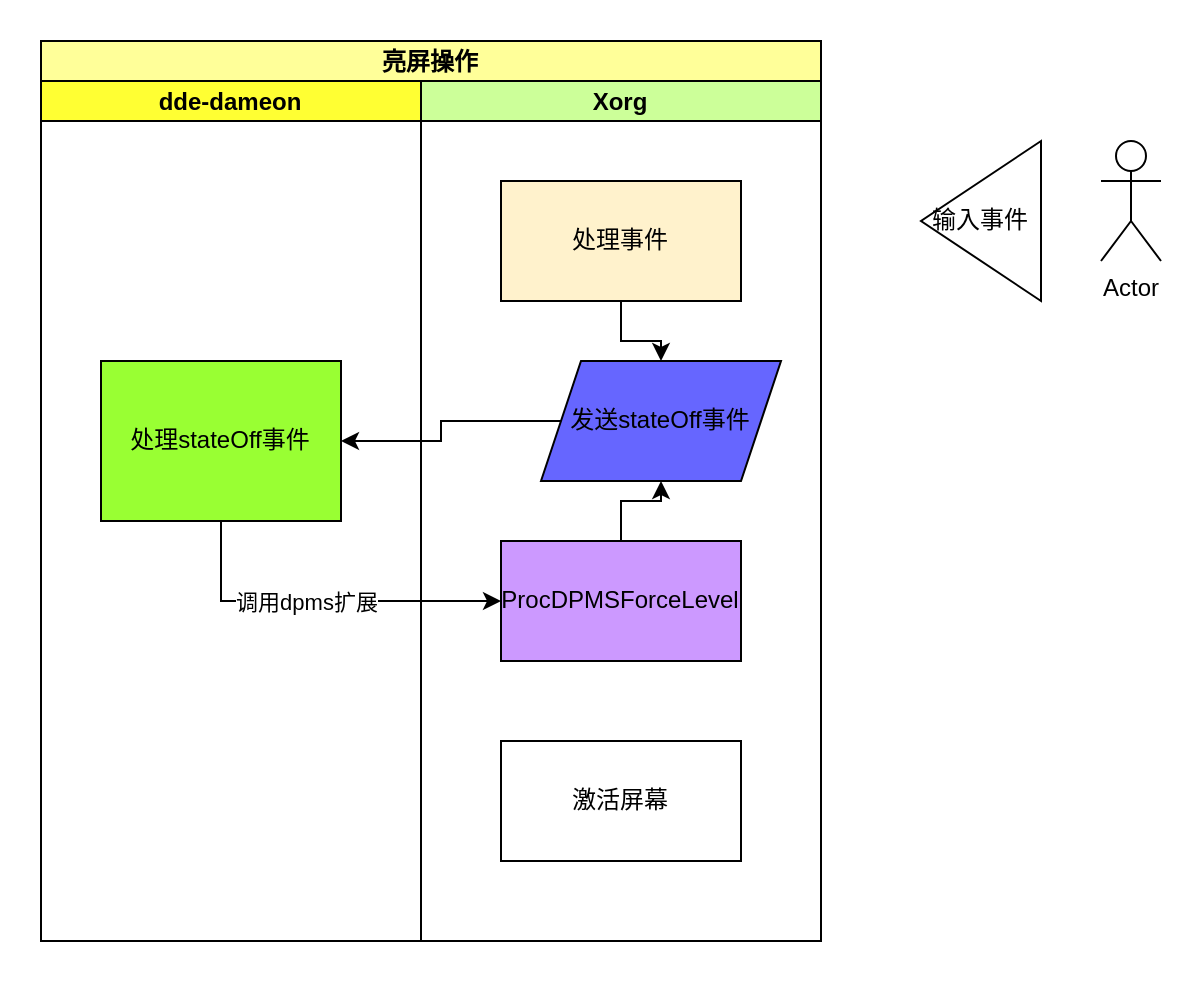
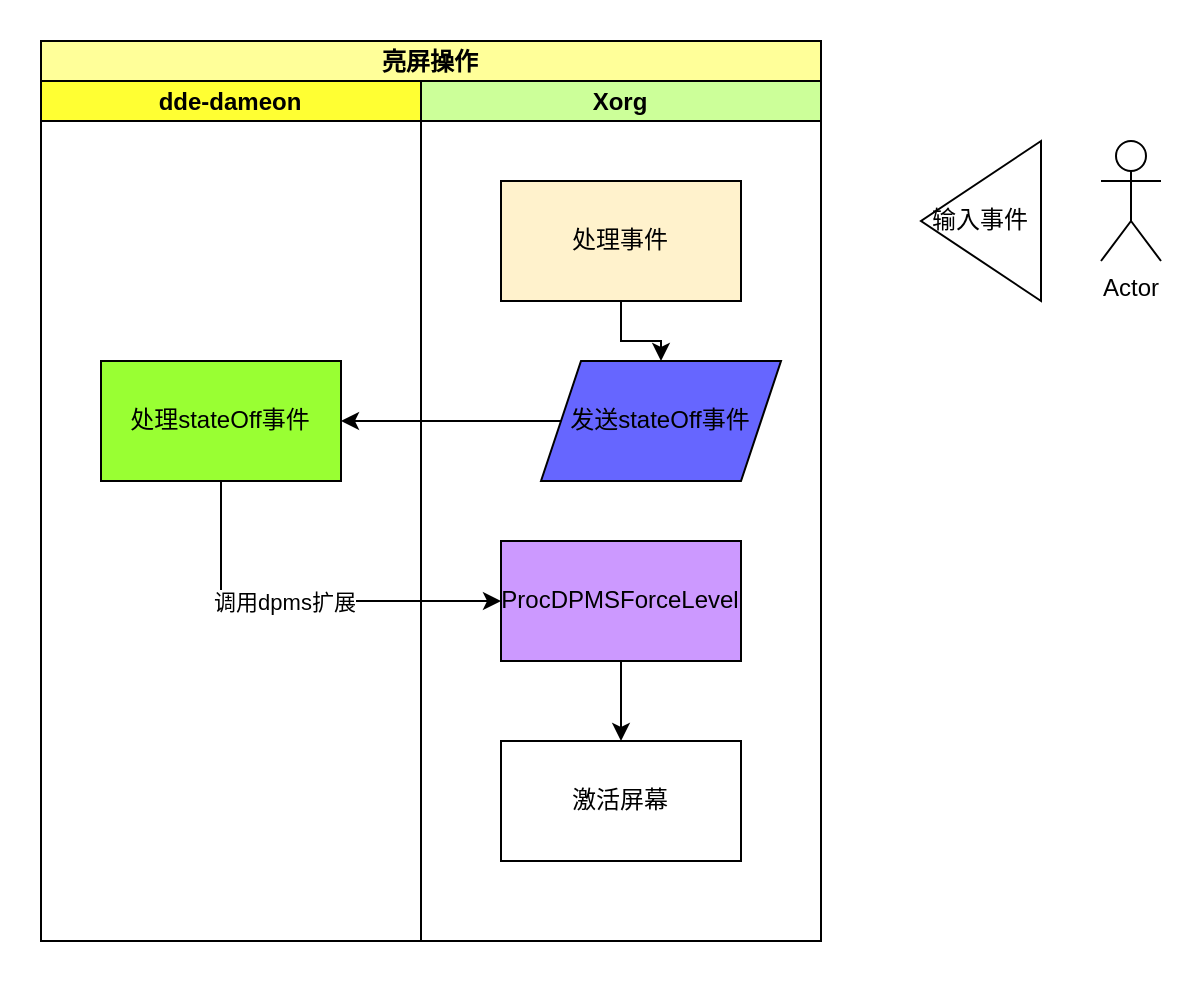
(221, 441) -> (221, 421)
(624, 501) -> (621, 694)
